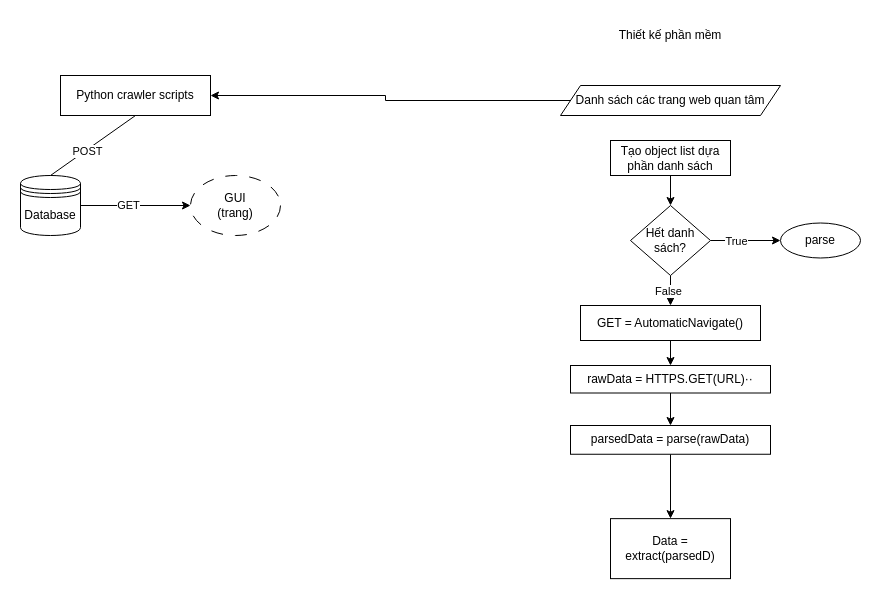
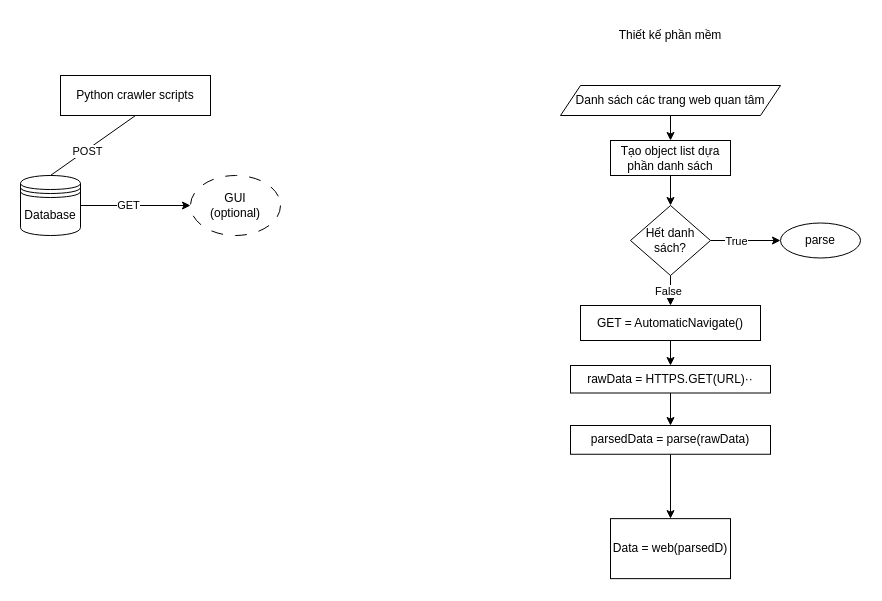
(392, 101) -> (671, 132)
(236, 206) -> (236, 206)
(671, 549) -> (671, 549)
